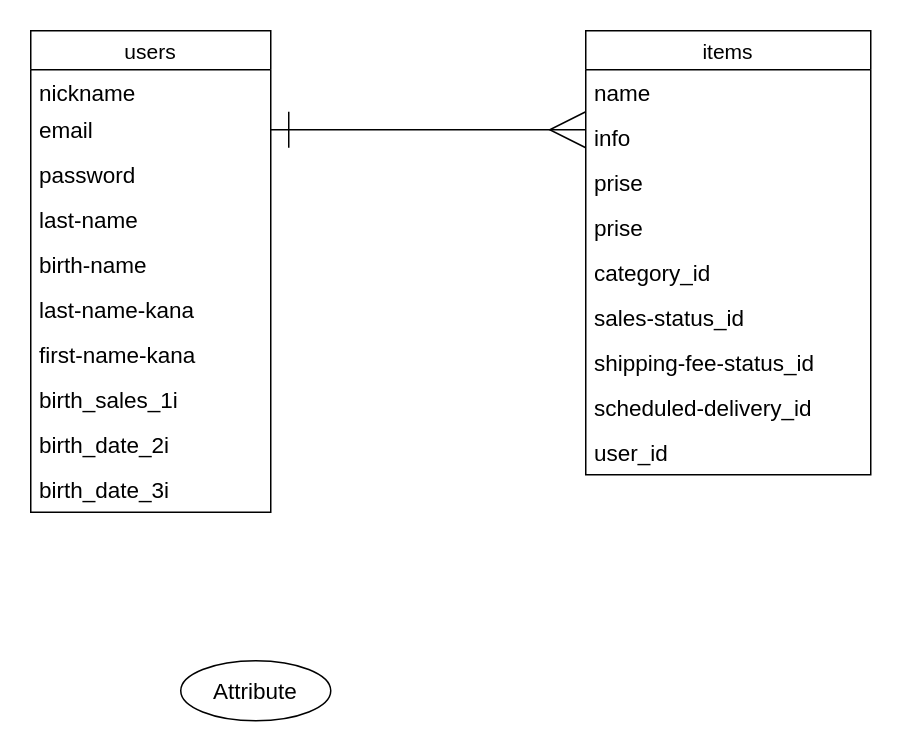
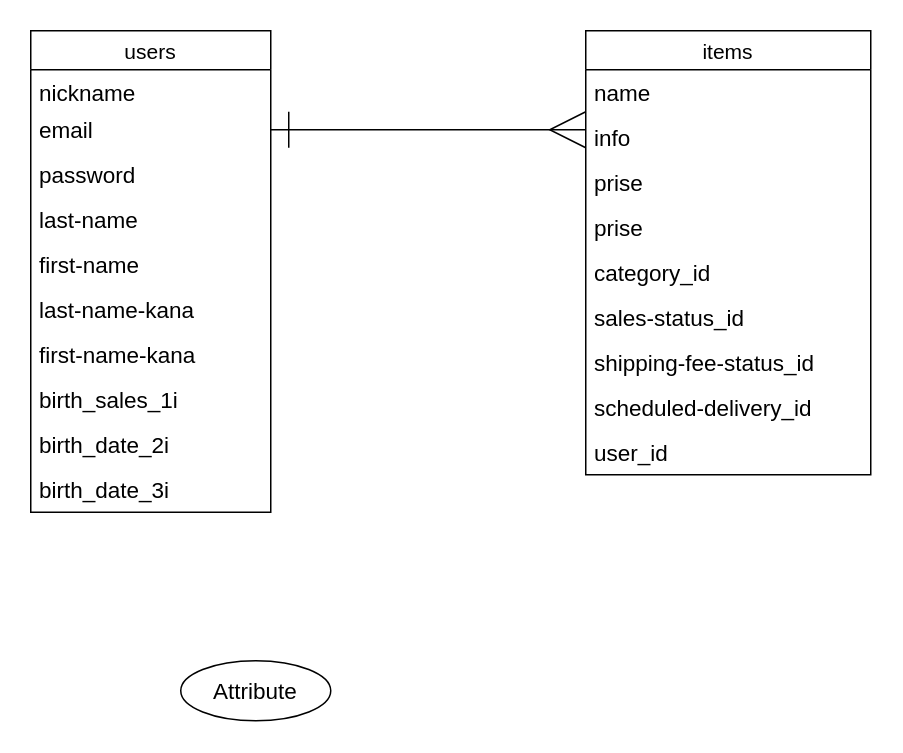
(99, 266) -> (99, 266)
